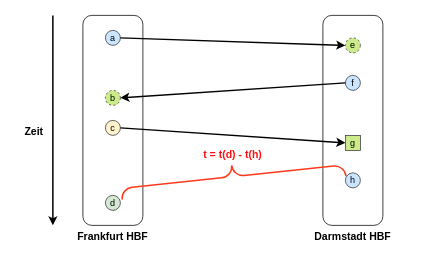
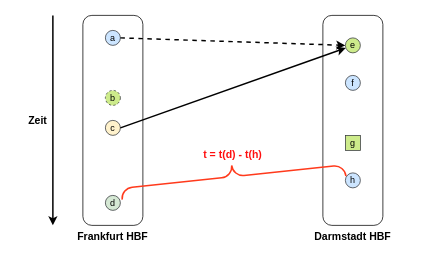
(231, 42) -> (231, 42)
(353, 45) -> (353, 45)
(285, 87) -> none
(34, 132) -> (38, 120)
(229, 135) -> (285, 69)
